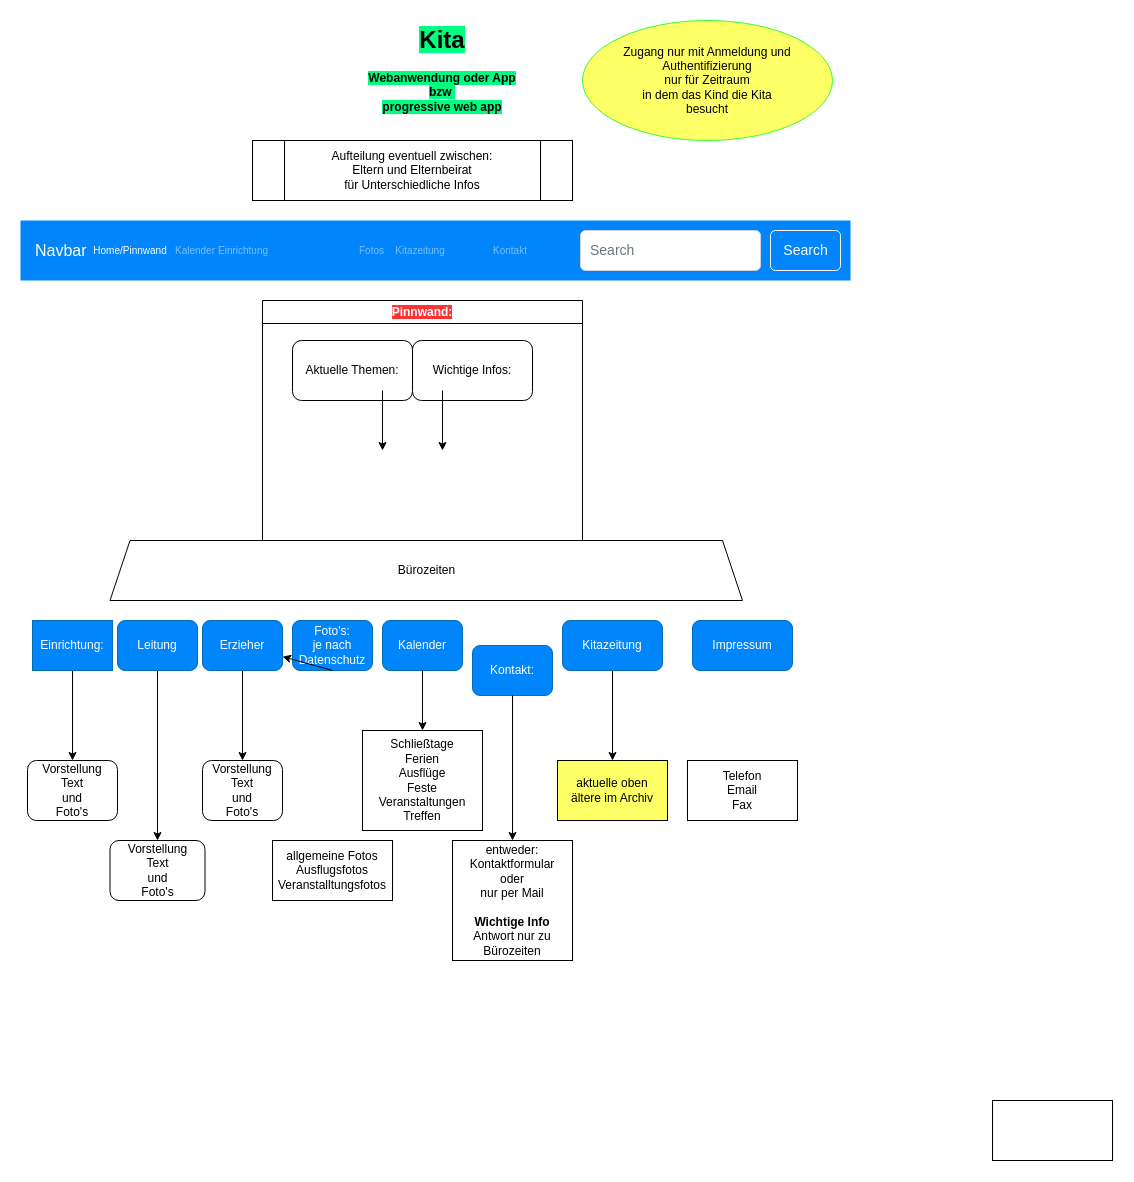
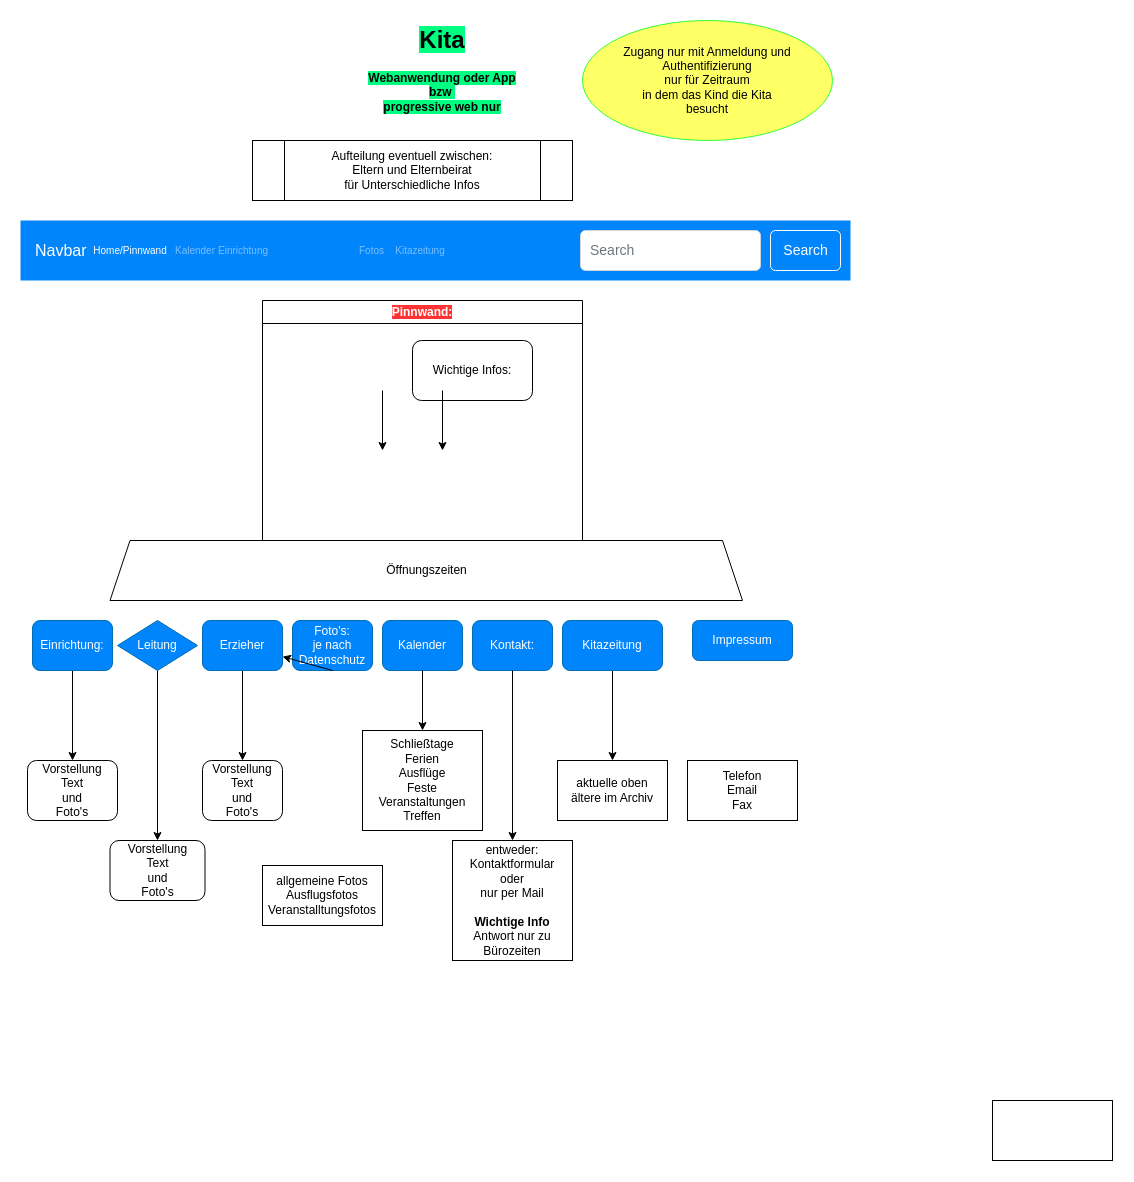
(443, 39) -> (443, 39)
(511, 251) -> none
(353, 371) -> none
(427, 571) -> (427, 571)
(73, 646) -> (73, 646)
(158, 646) -> (158, 646)
(743, 646) -> (743, 641)
(513, 671) -> (513, 646)
(613, 791) -> (613, 791)
(333, 871) -> (323, 896)
